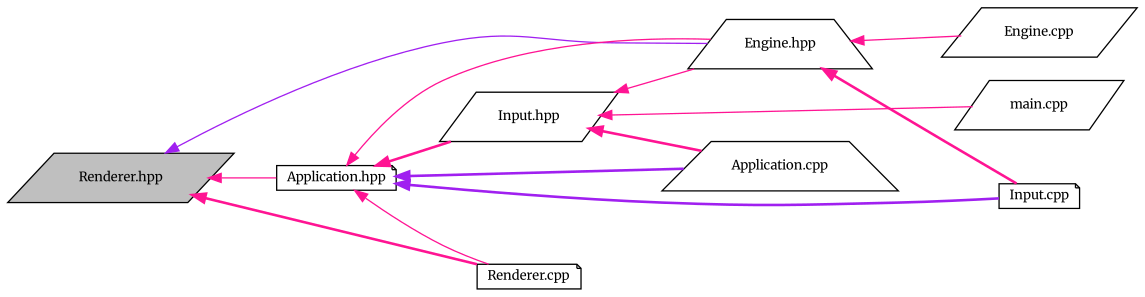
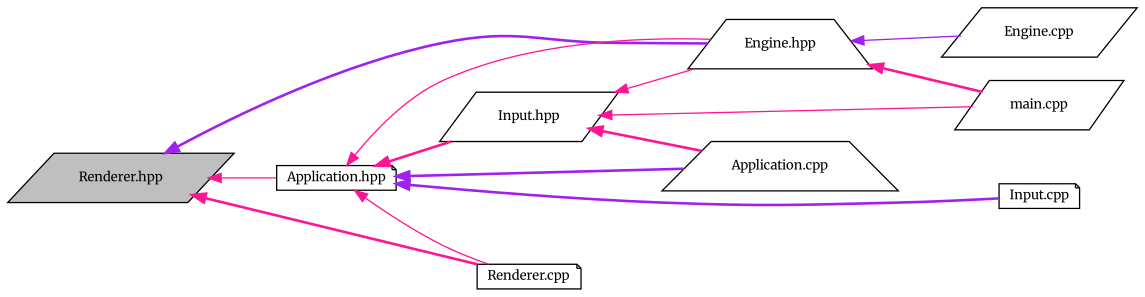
(913, 38) -> (913, 38)
(433, 45) -> (433, 45)
(925, 130) -> (933, 80)
